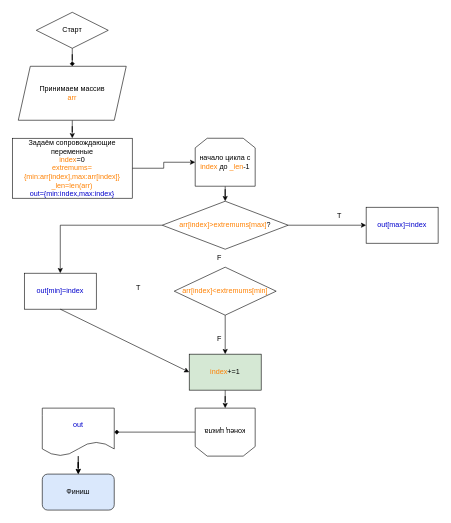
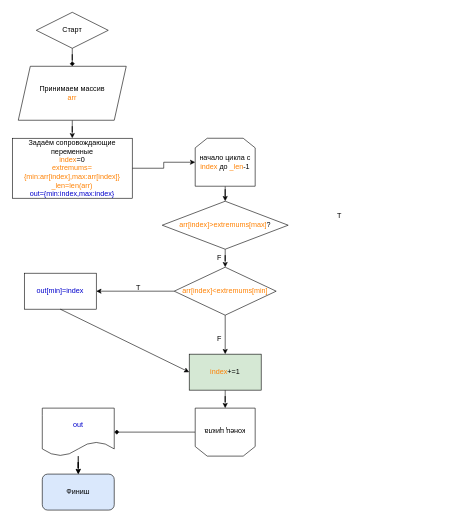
(60, 225) -> (225, 258)
(360, 225) -> none
(402, 225) -> none
none -> (101, 291)
